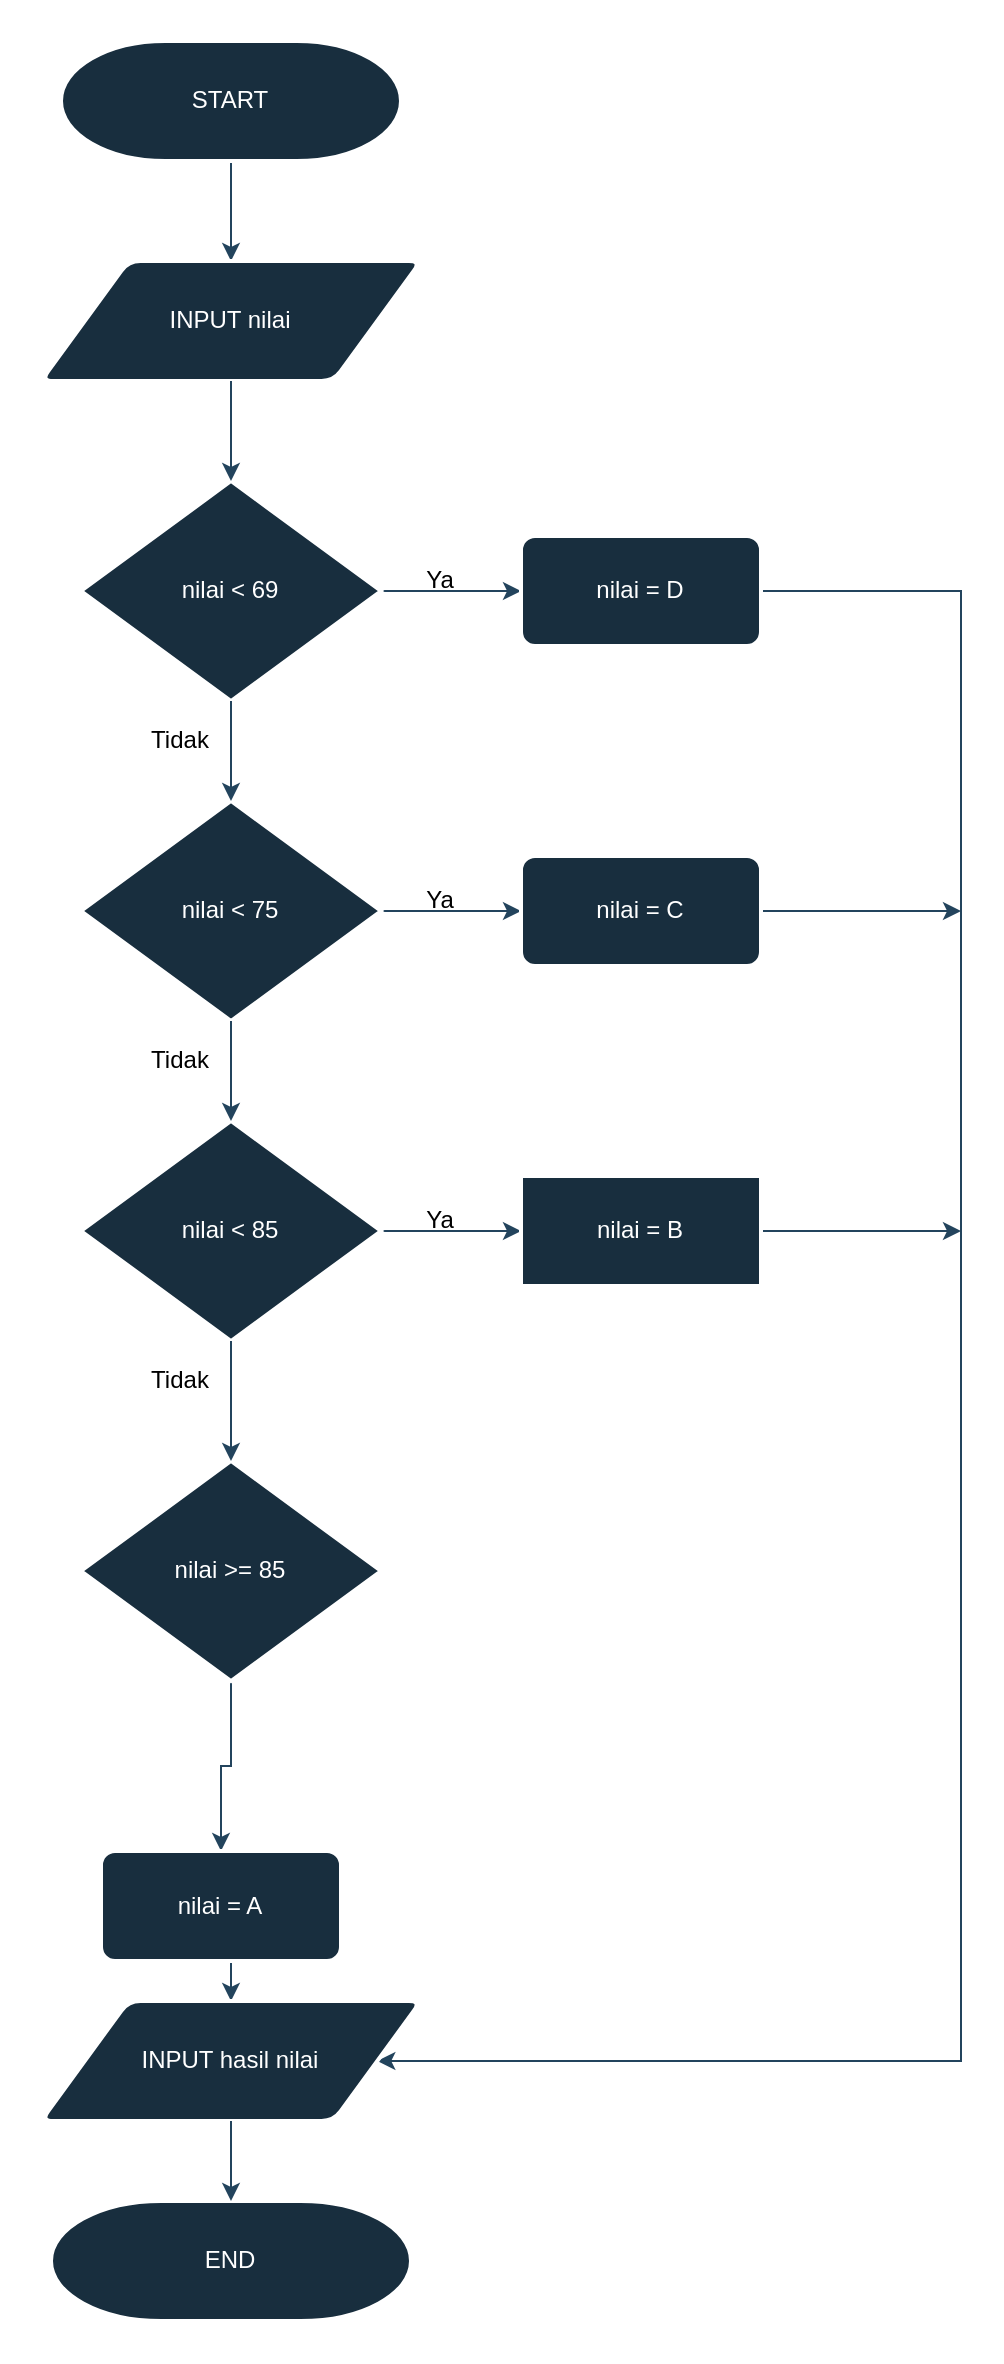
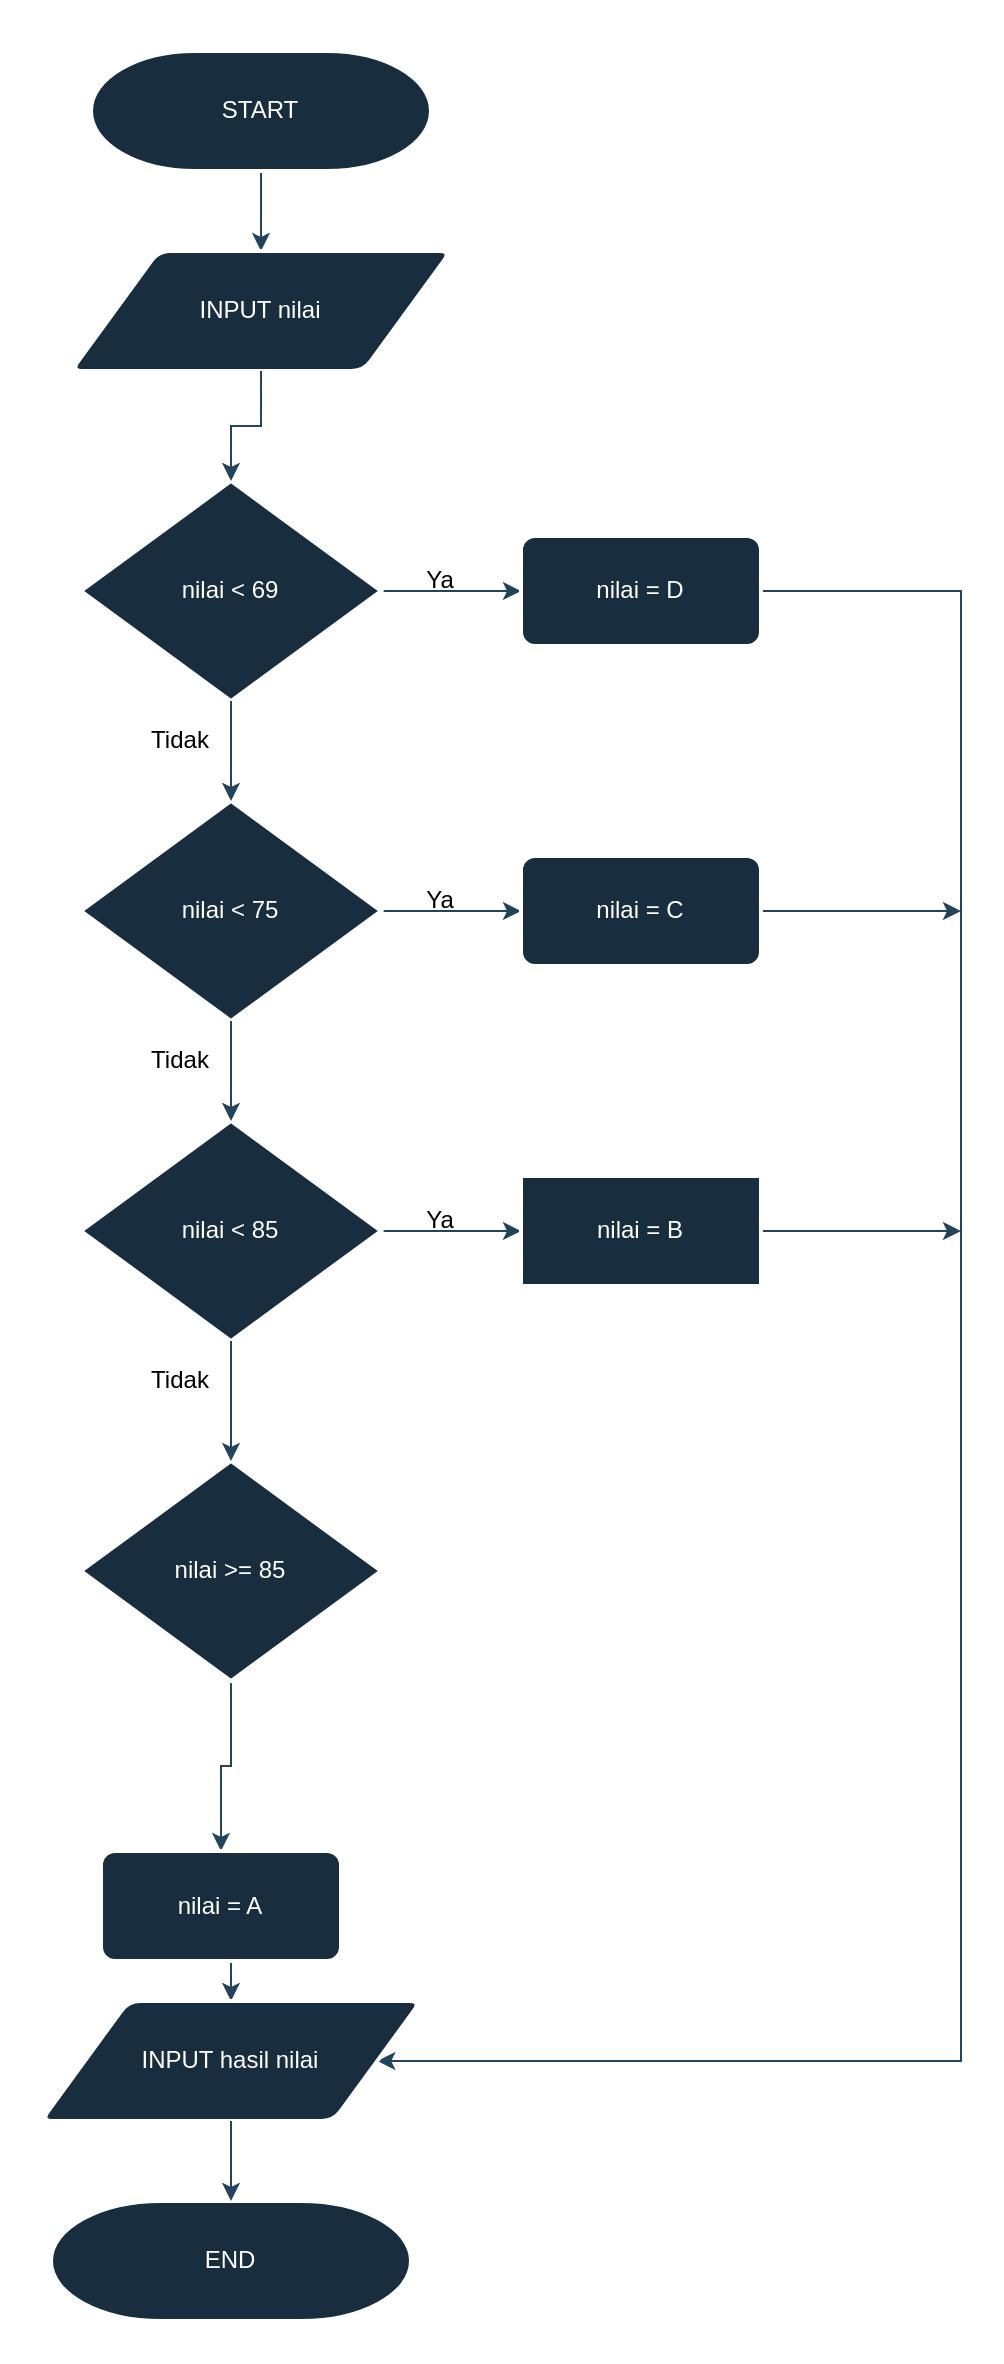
(231, 101) -> (261, 111)
(231, 321) -> (261, 311)
